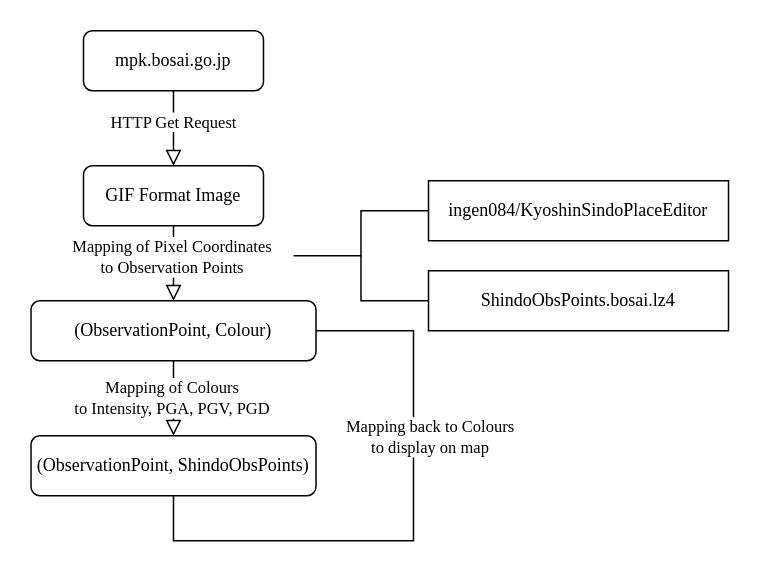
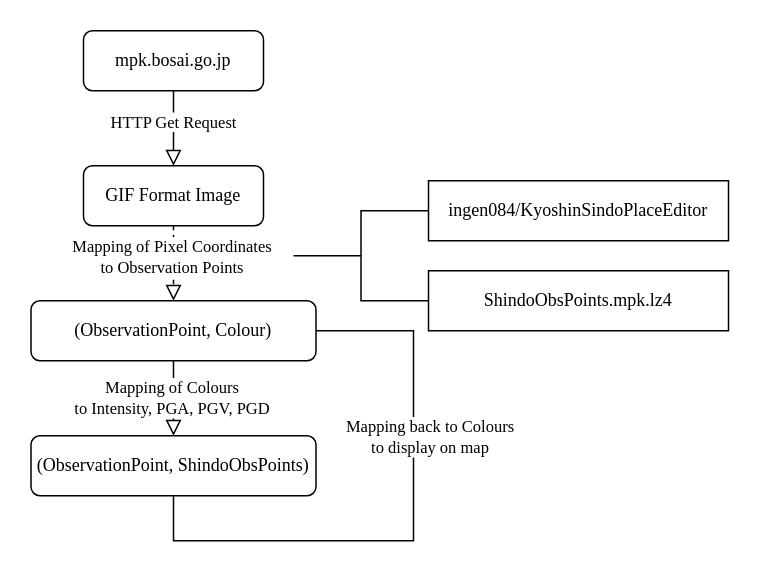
(173, 281) -> (173, 281)
(578, 301) -> (578, 301)
